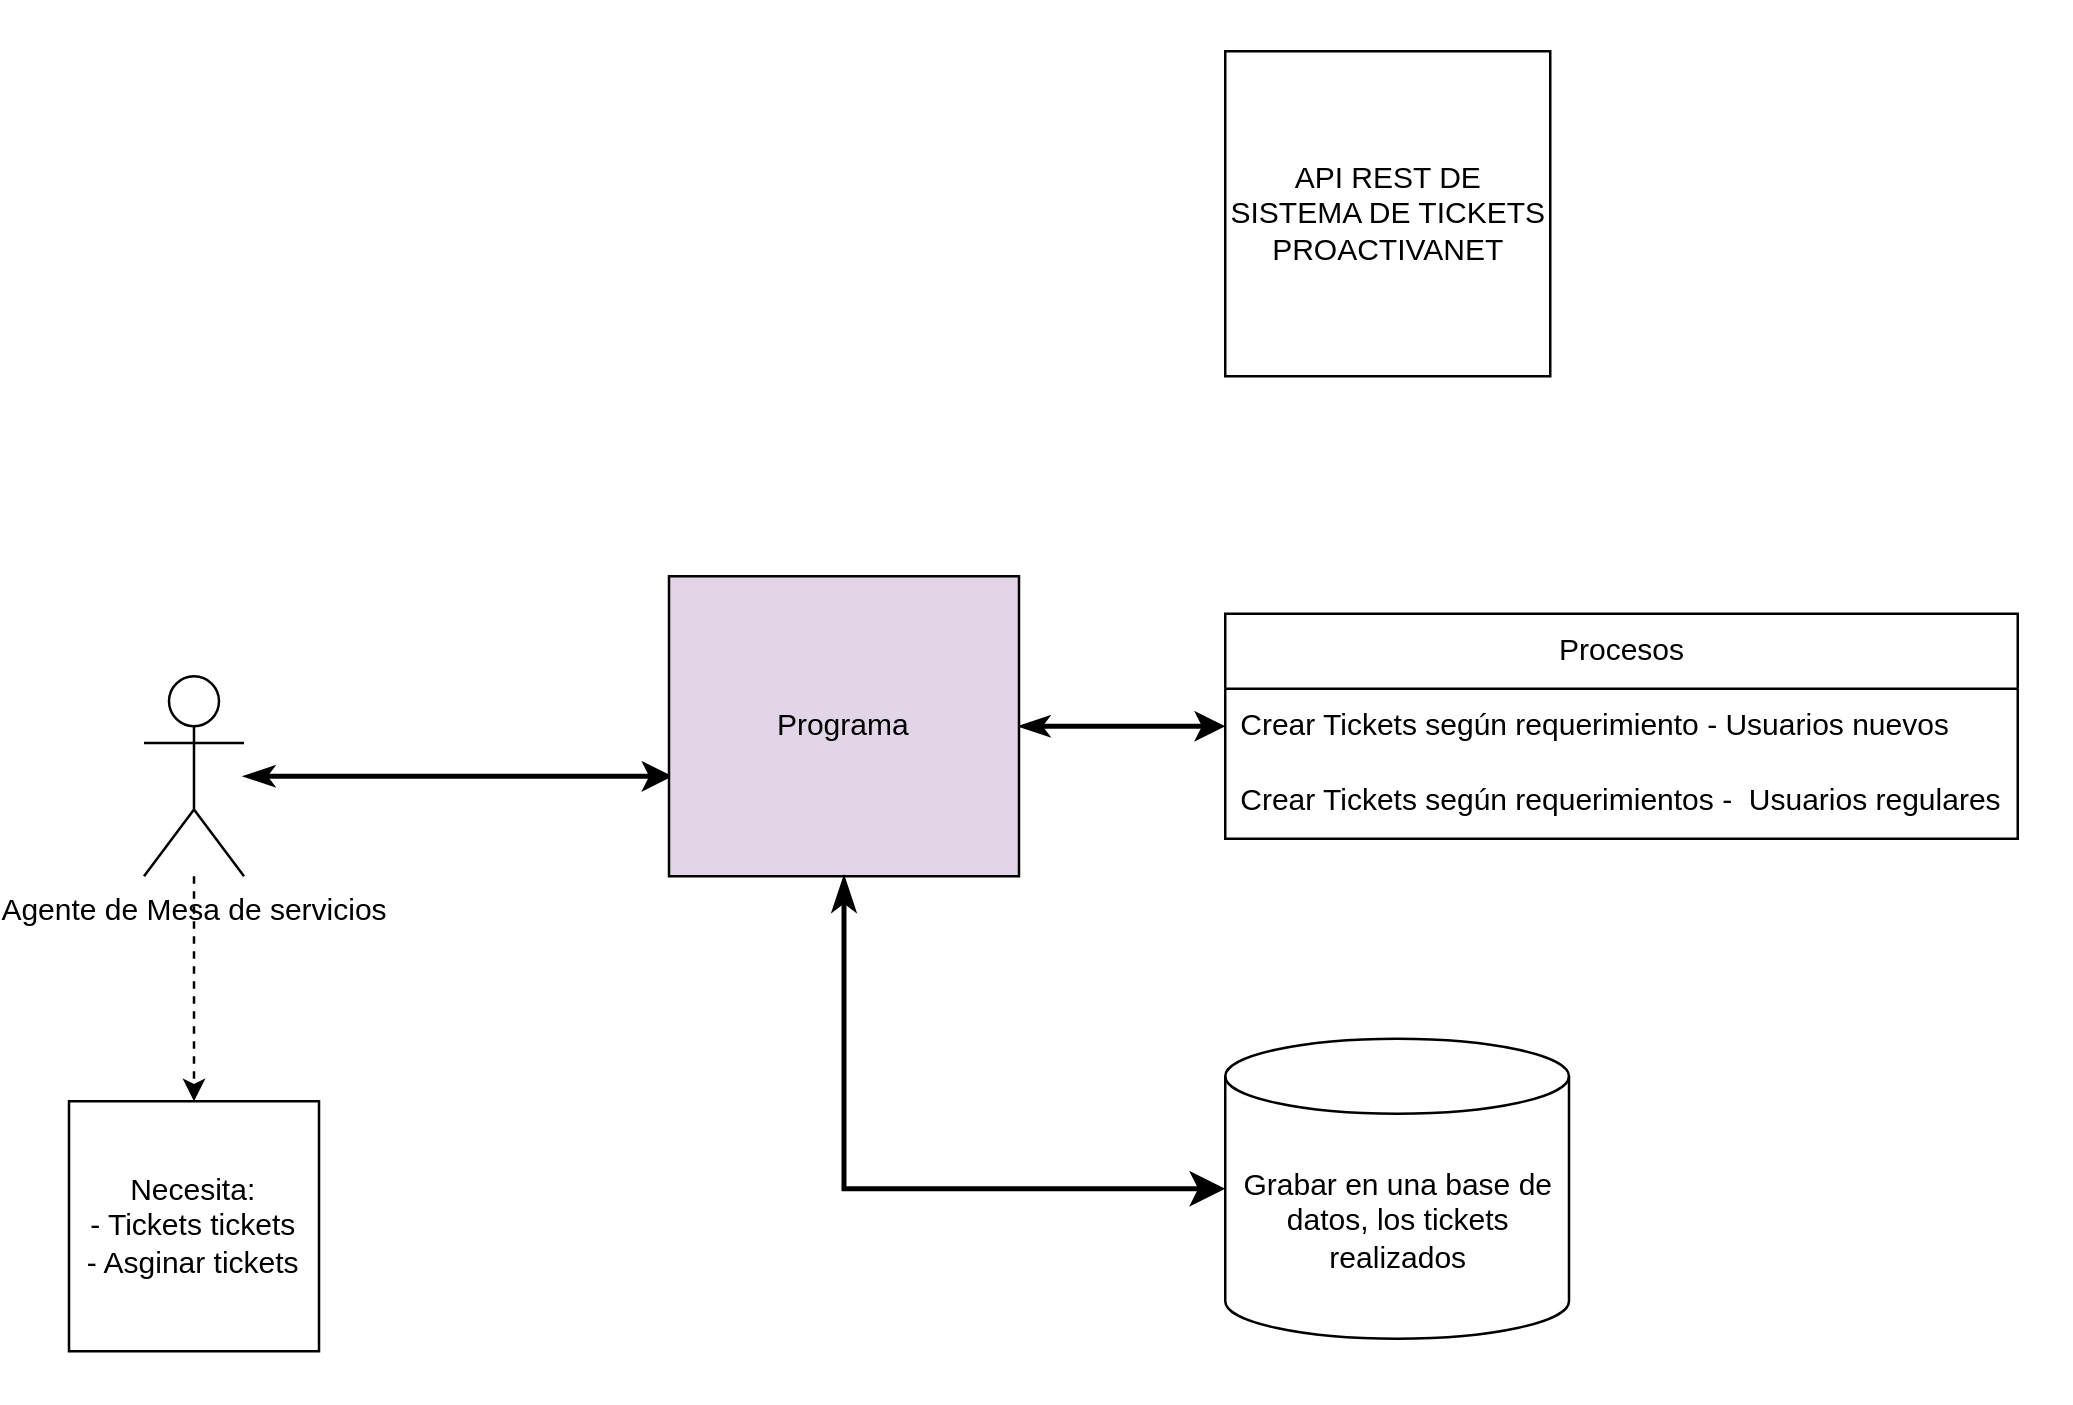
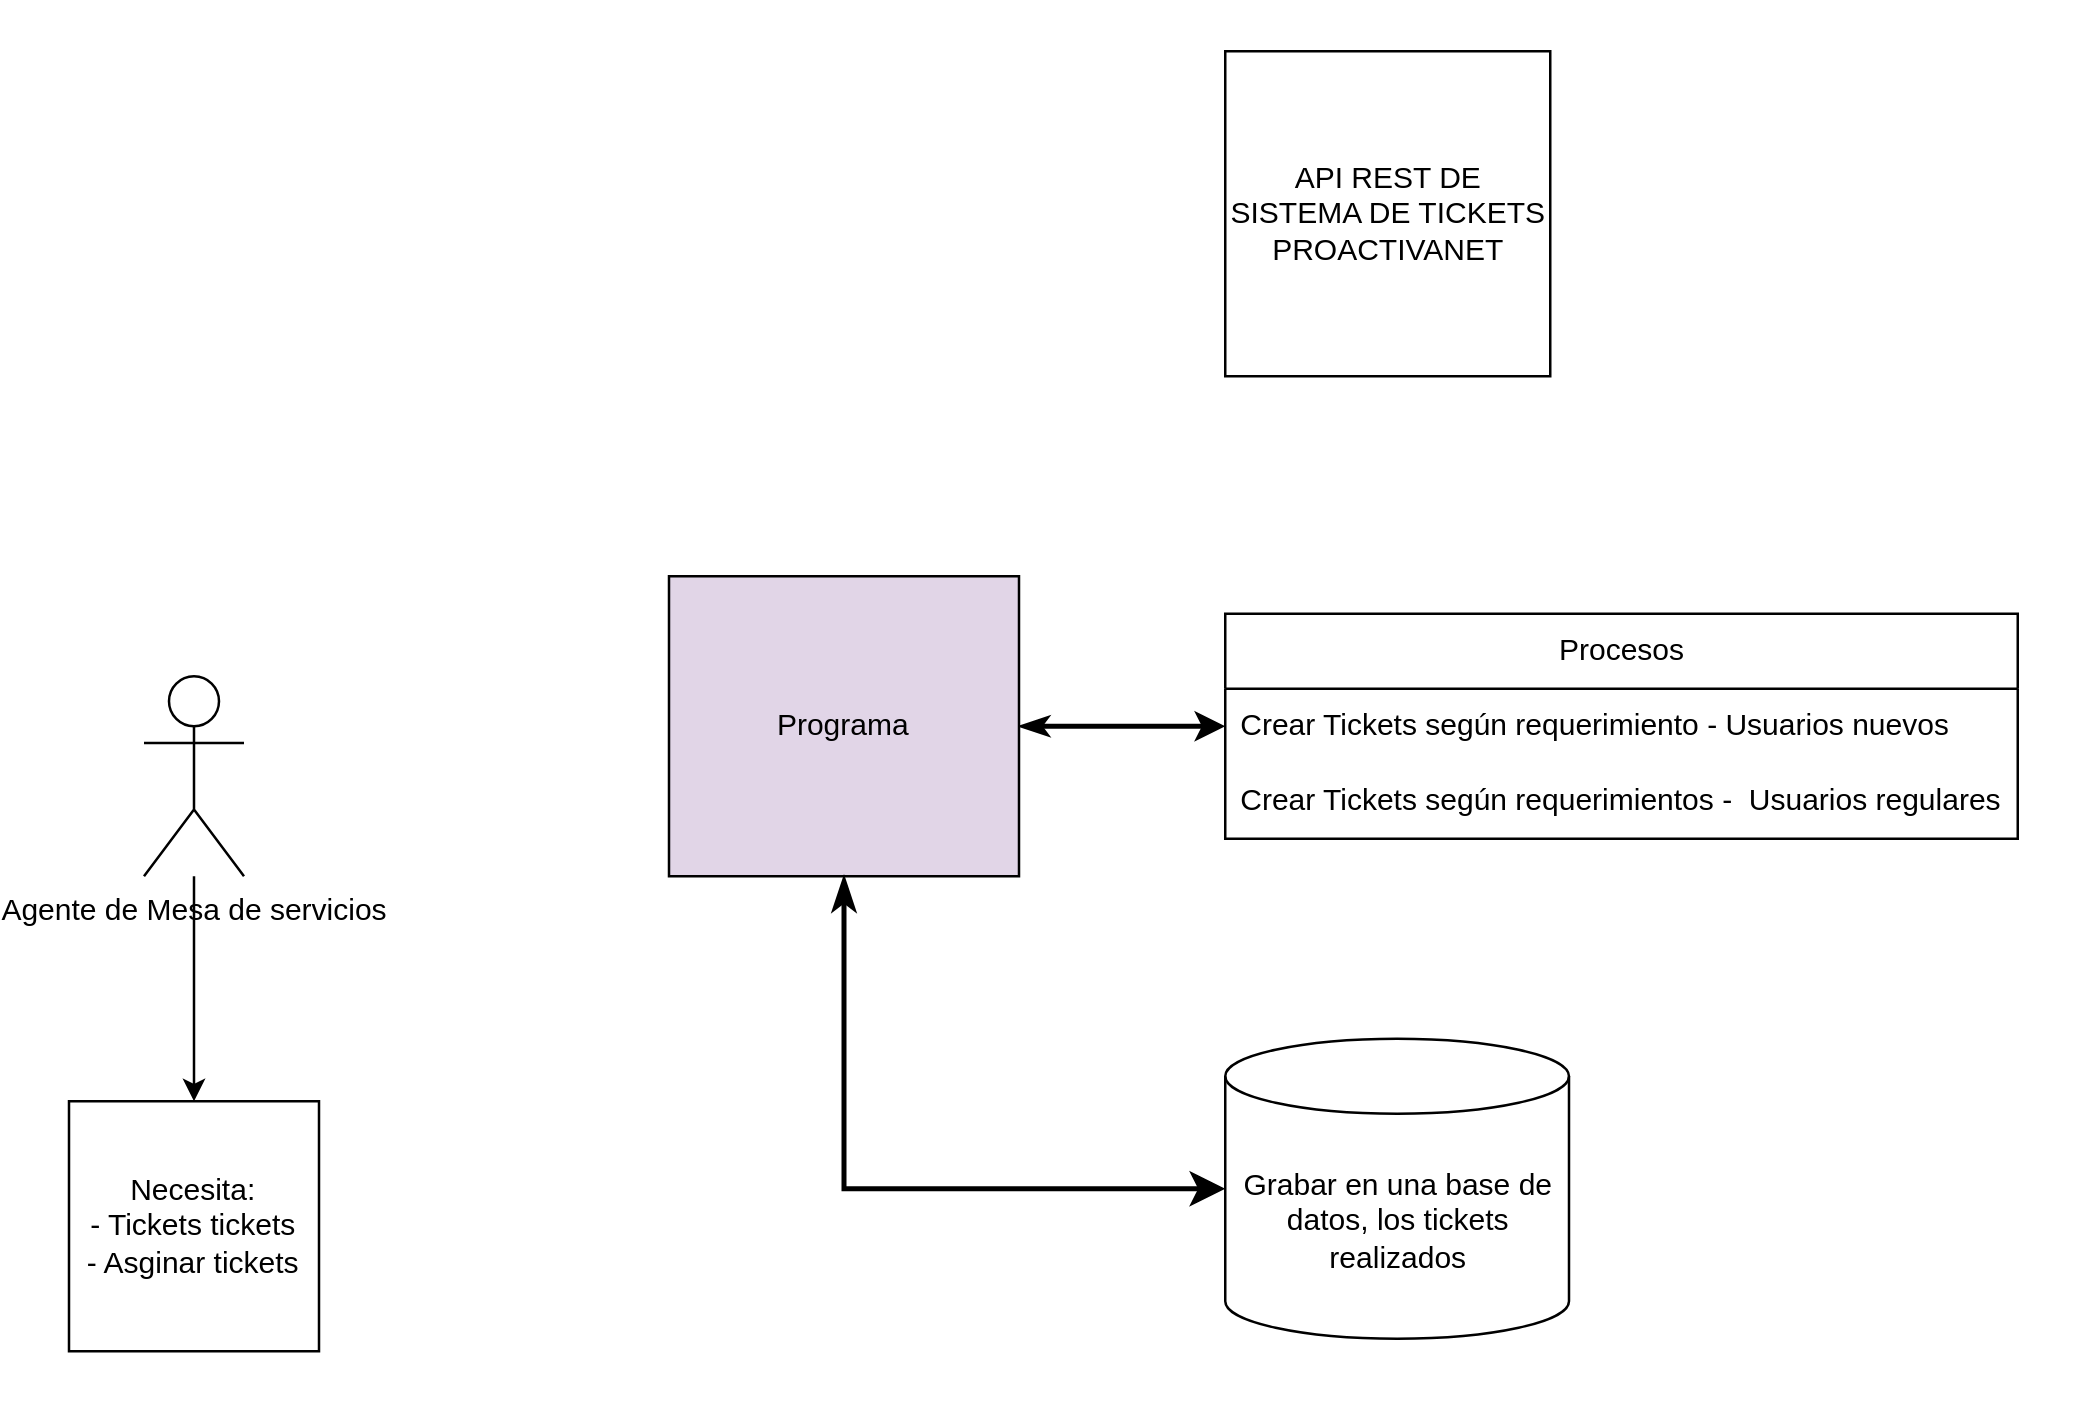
(457, 776) -> none
(194, 982) -> (194, 982)
